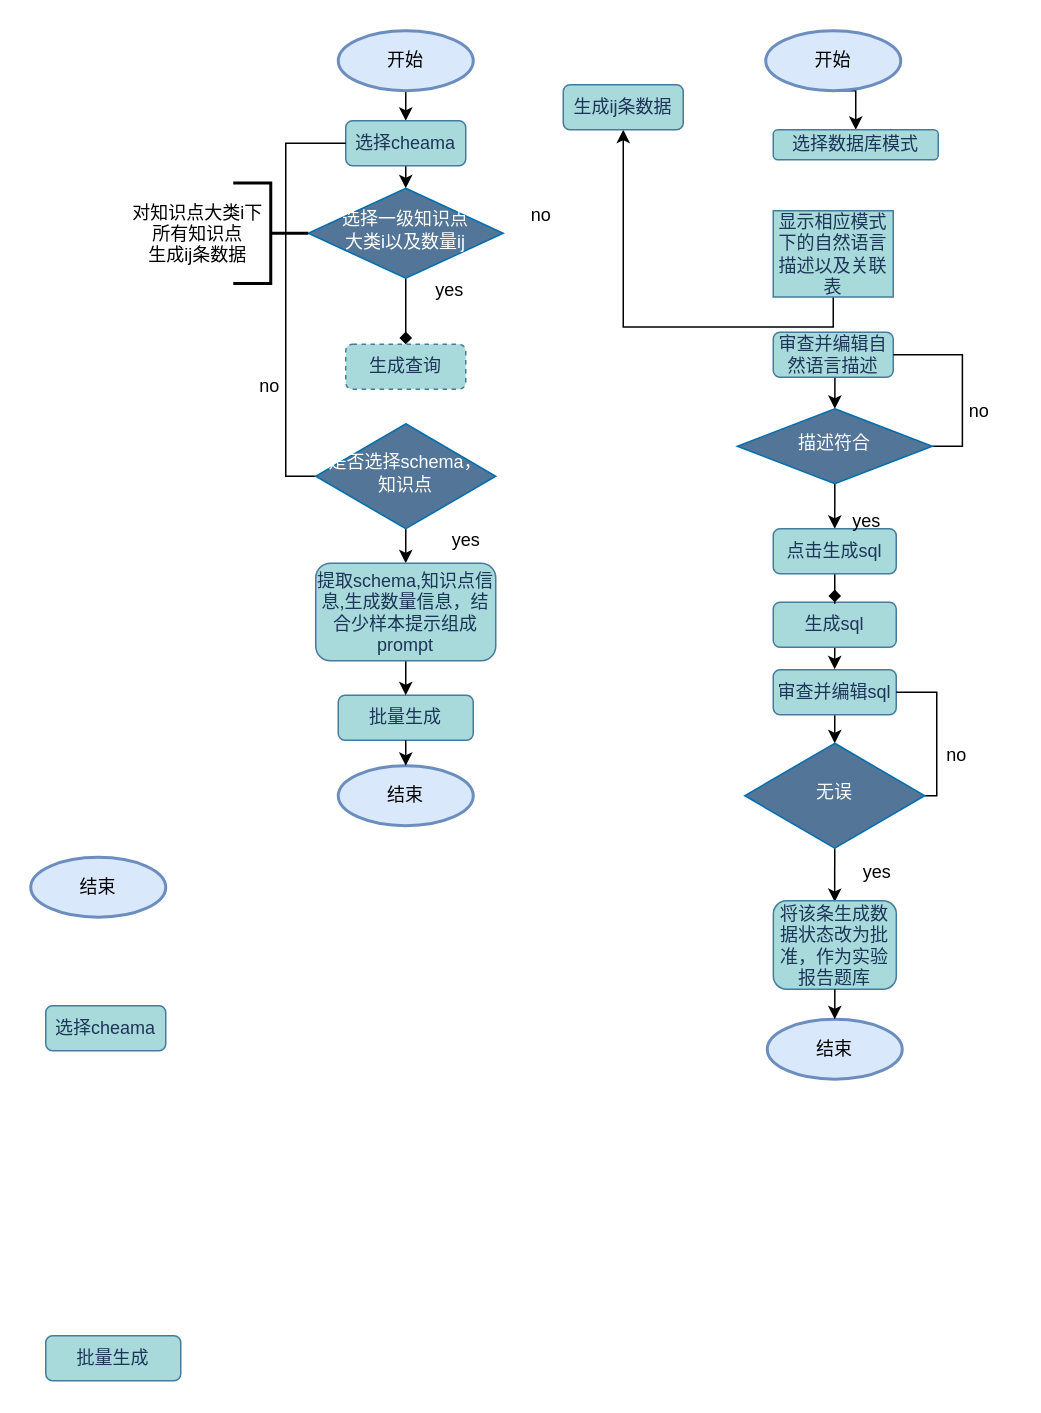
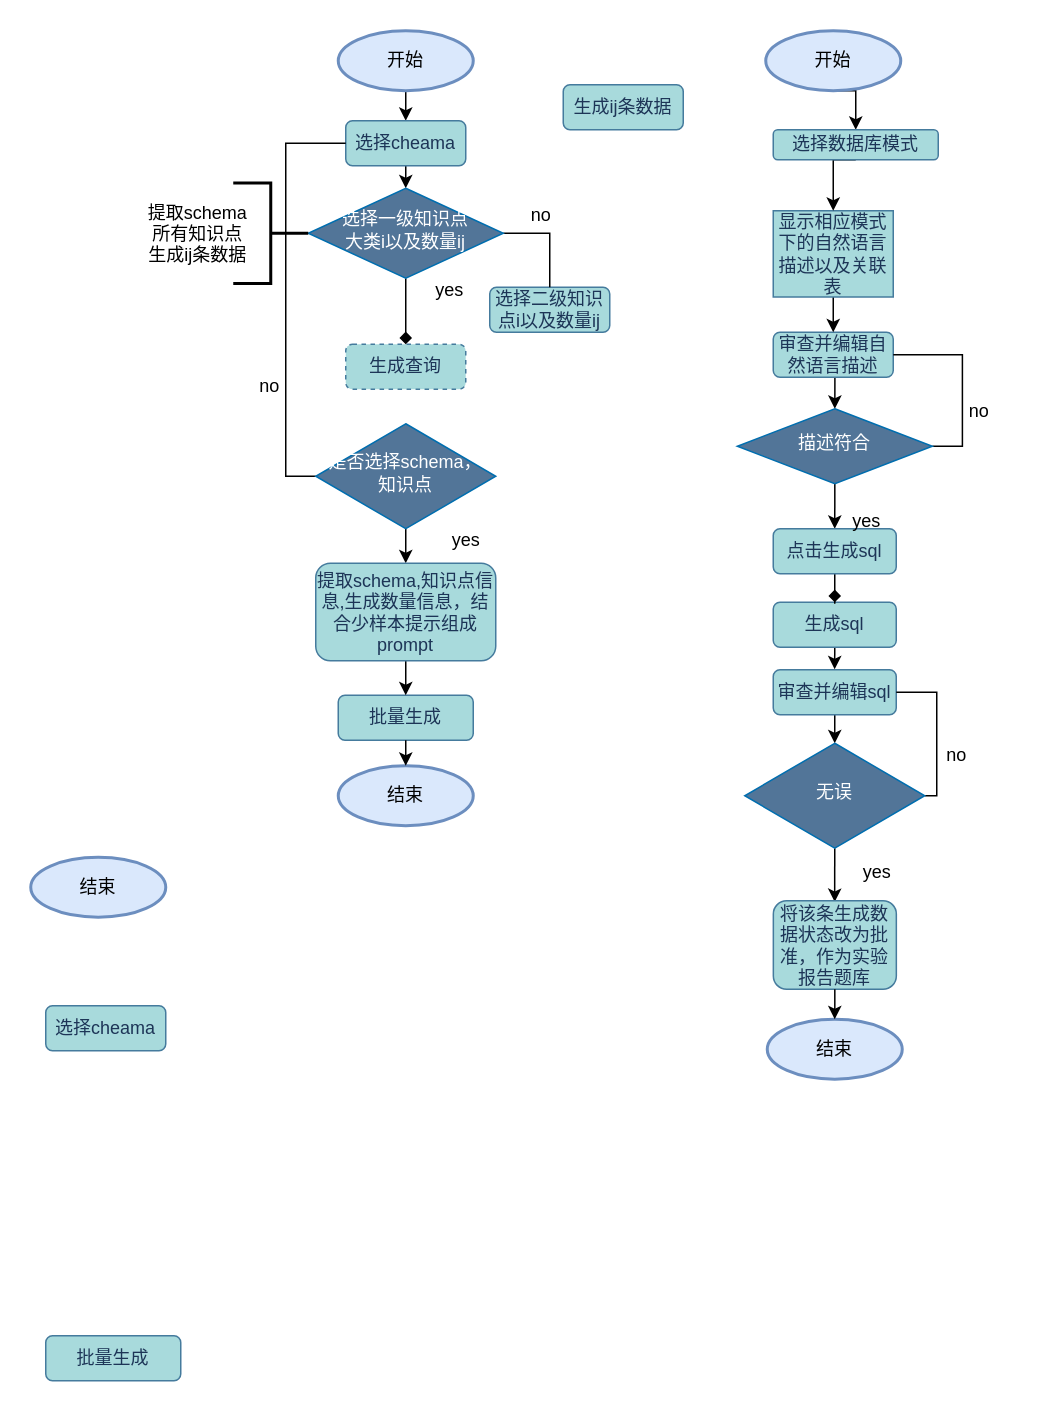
none -> (833, 179)
(197, 213) -> (197, 213)
none -> (550, 237)
none -> (550, 310)
(639, 327) -> (833, 327)
